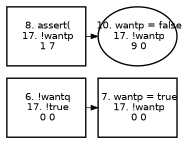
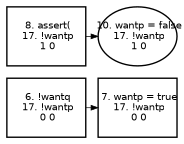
(46, 36) -> (46, 36)
(138, 36) -> (138, 36)
(46, 108) -> (46, 108)
